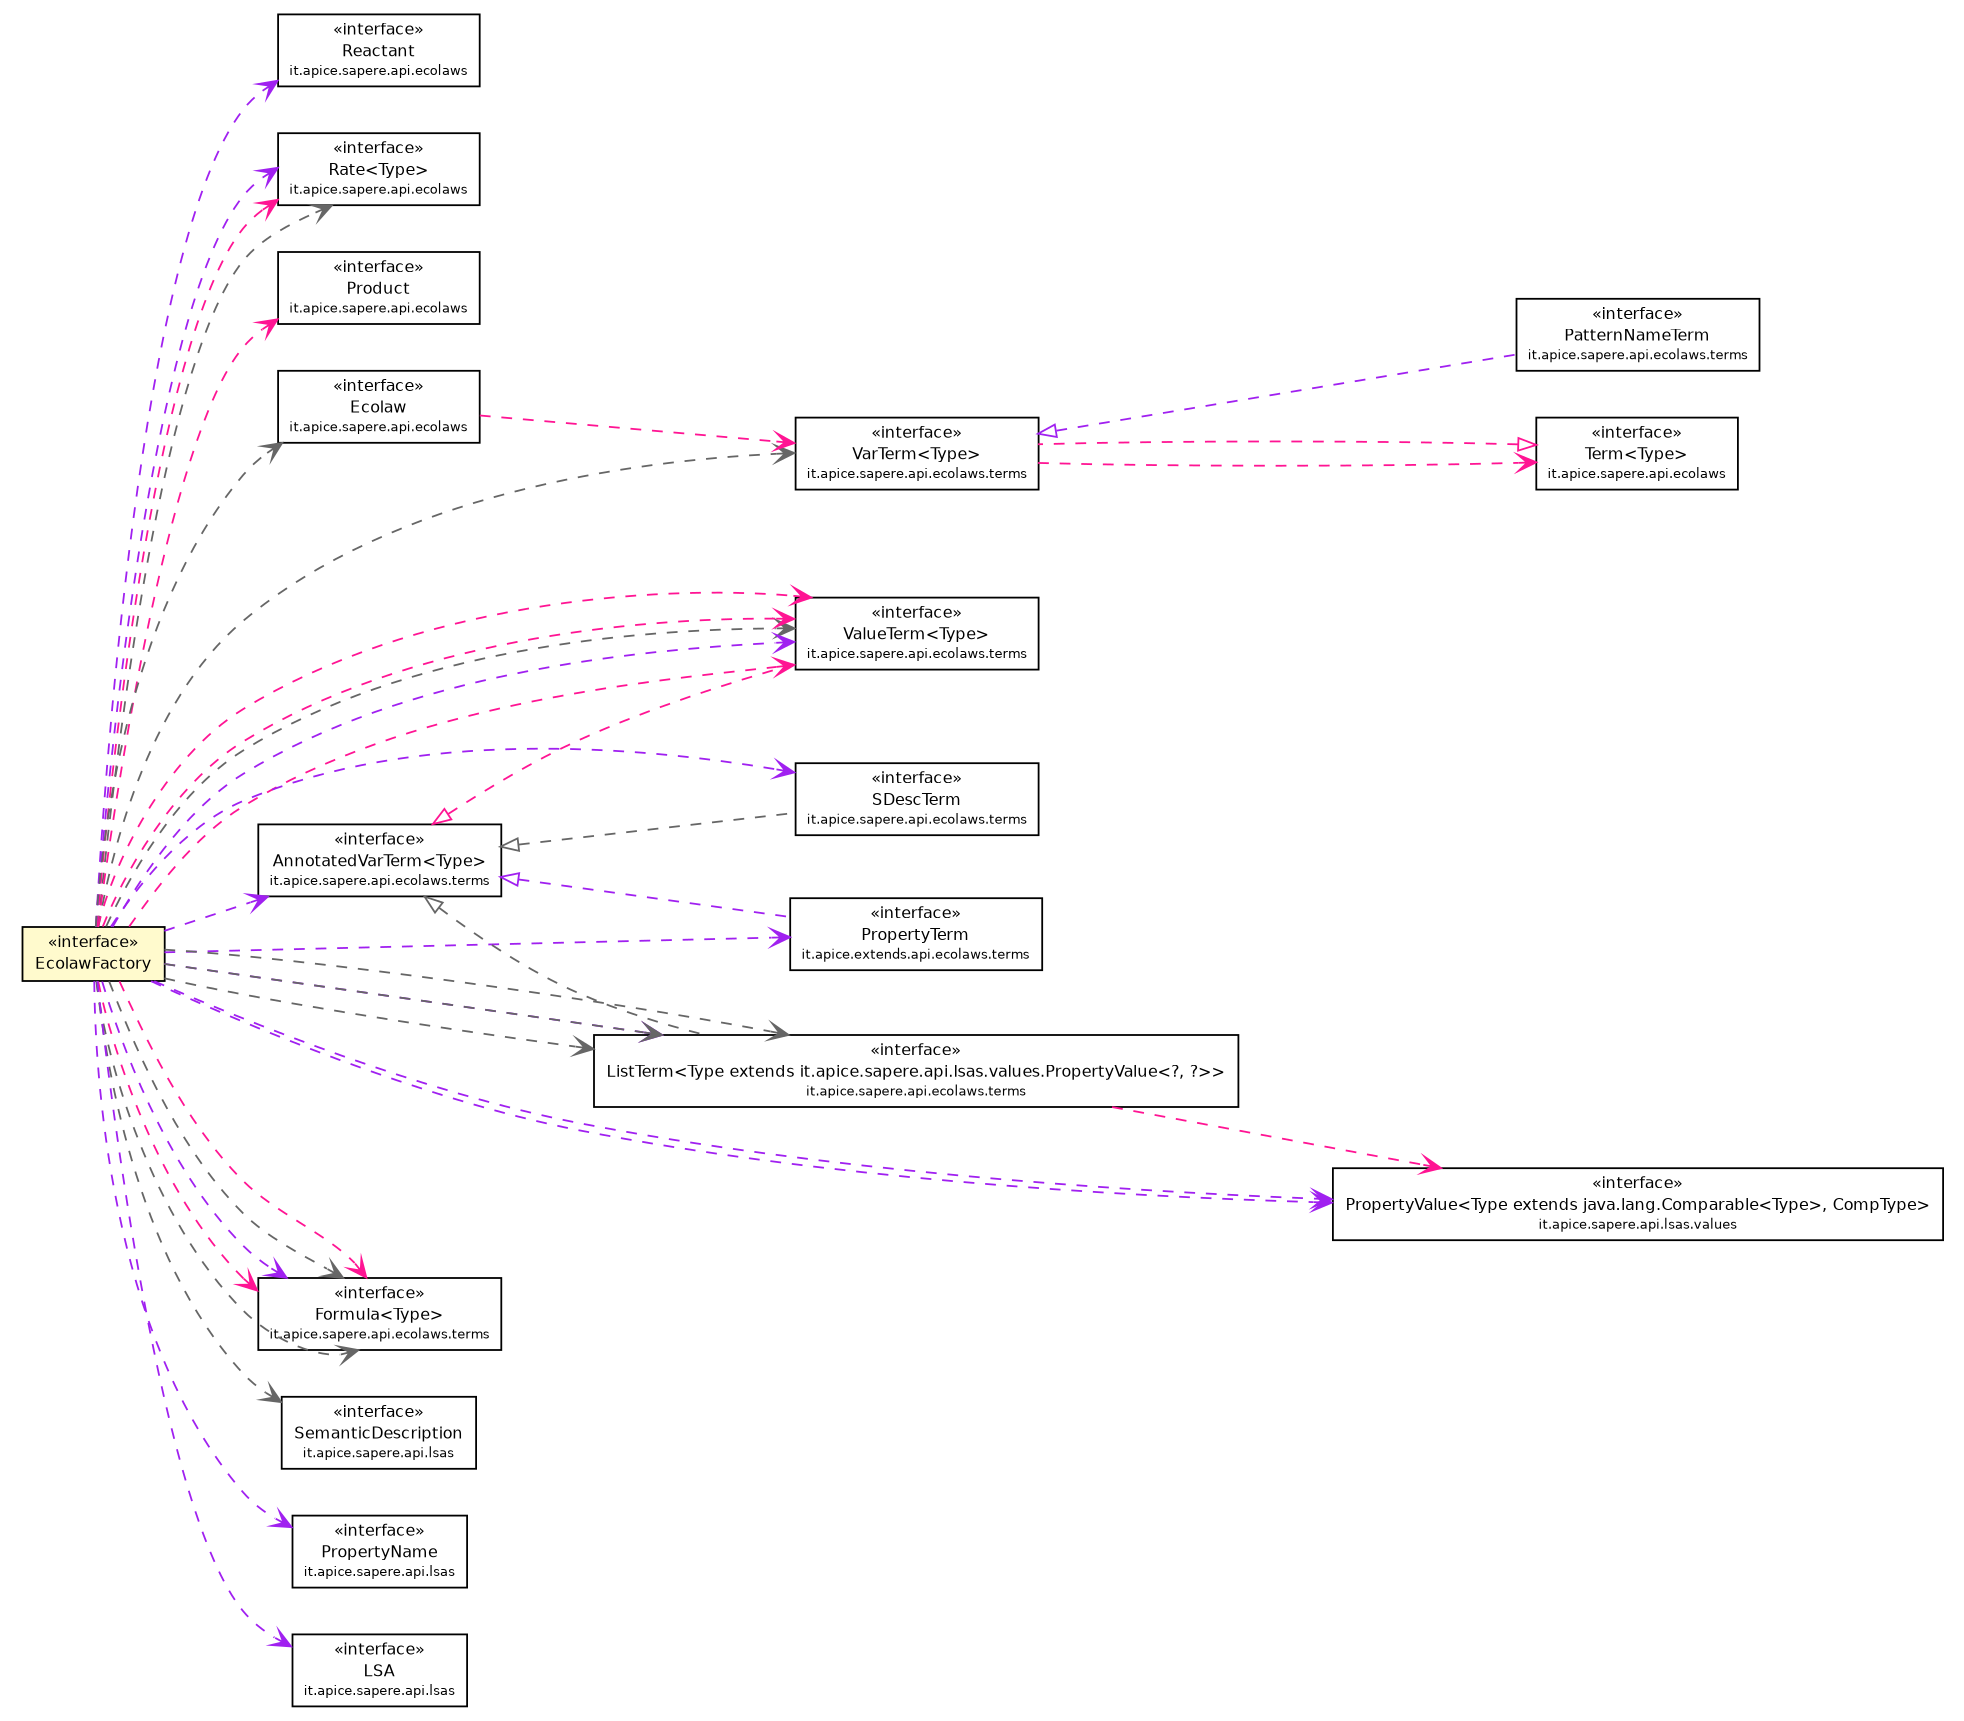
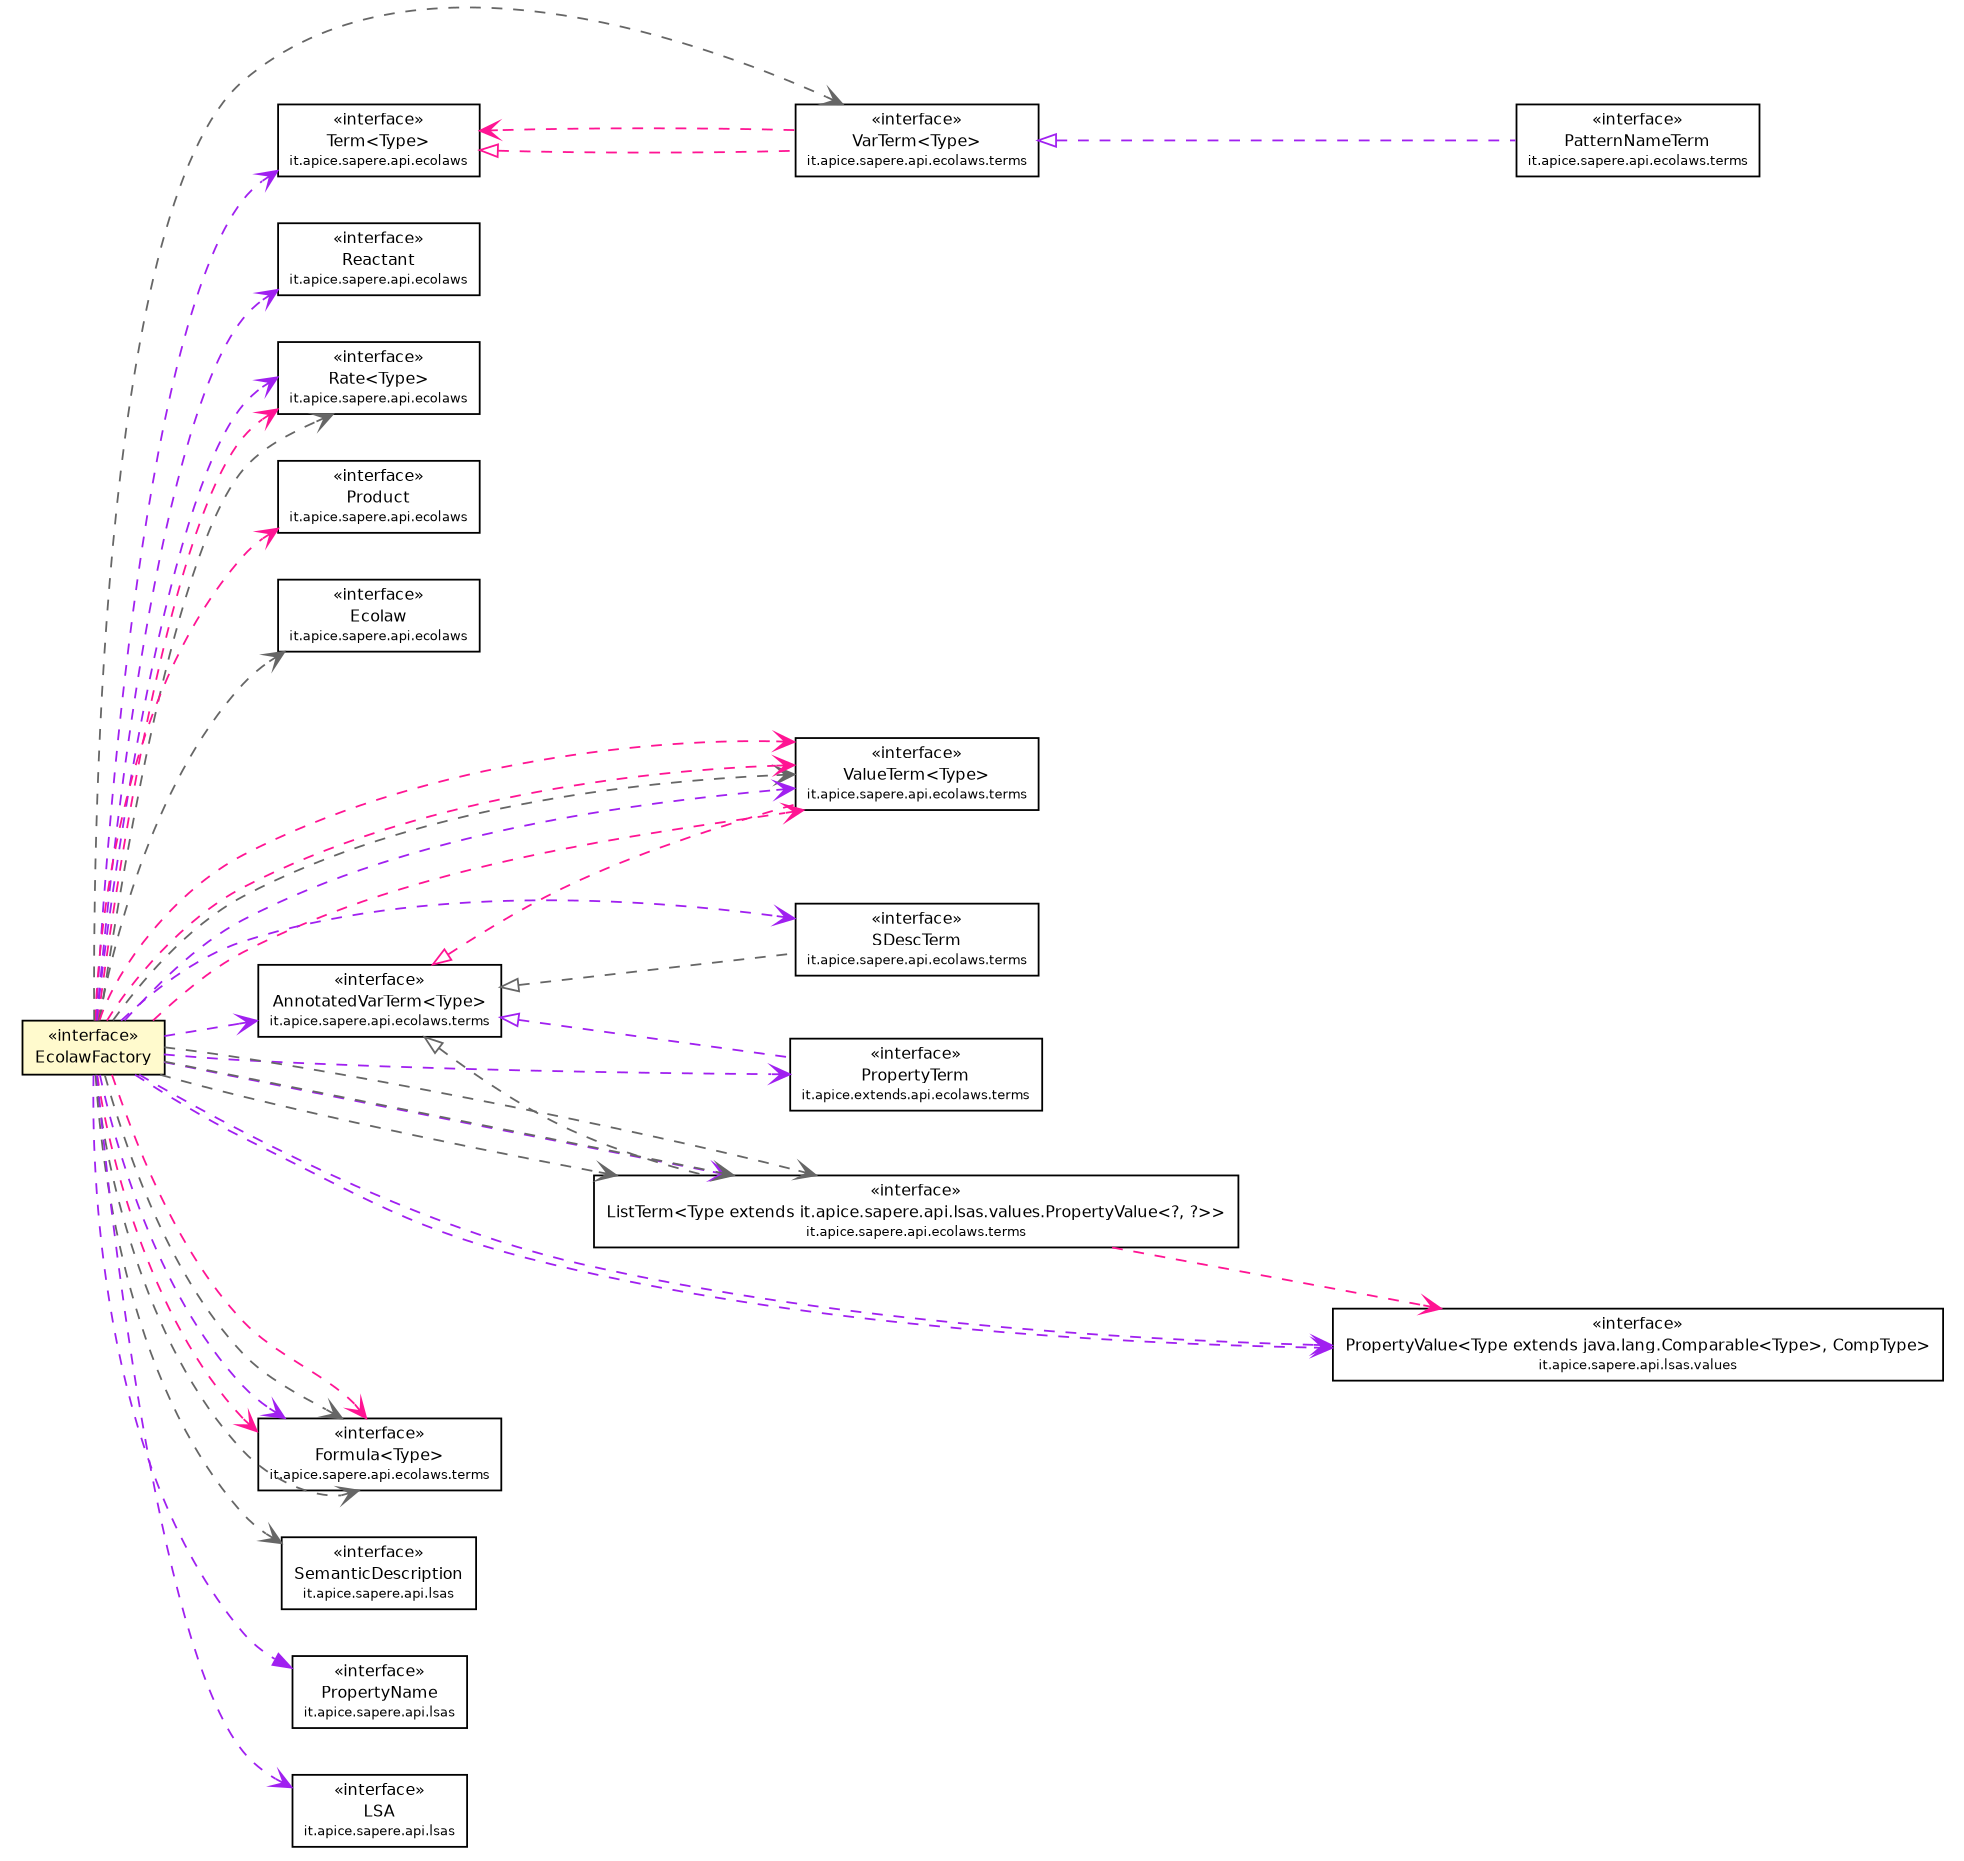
(628, 428) -> none
none -> (137, 589)
(111, 1170) -> (121, 1357)
